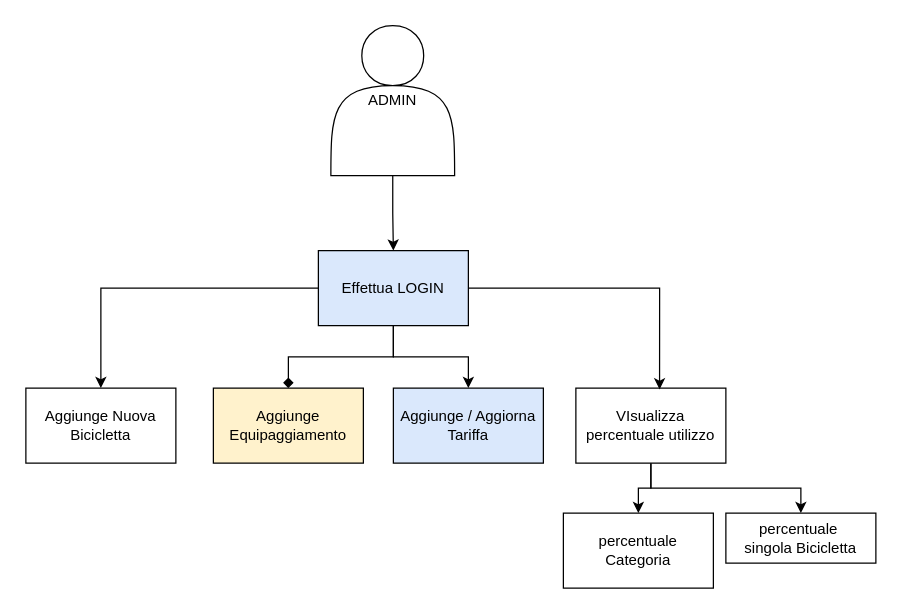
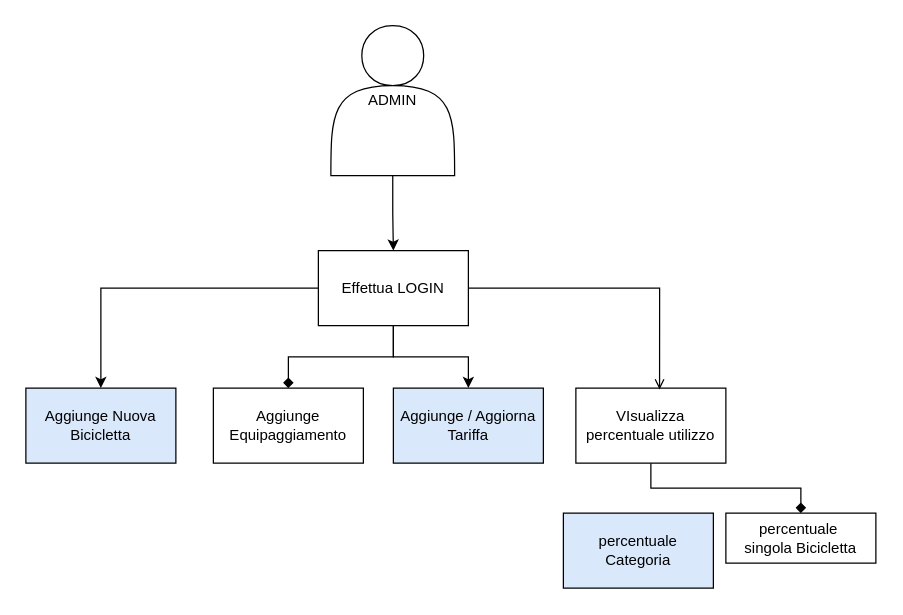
(393, 288) -> (393, 288)
(659, 379) -> (659, 382)
(101, 426) -> (101, 426)
(288, 426) -> (288, 426)
(638, 492) -> none
(801, 503) -> (801, 502)
(638, 551) -> (638, 551)
